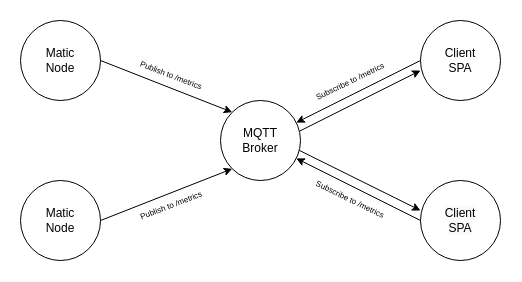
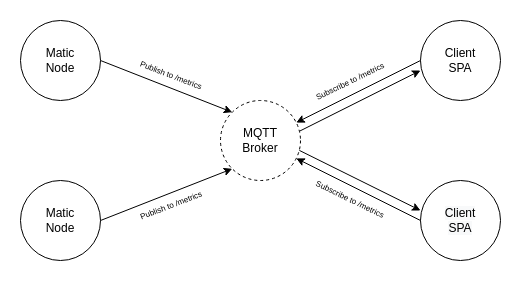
(261, 141) -> (261, 141)
